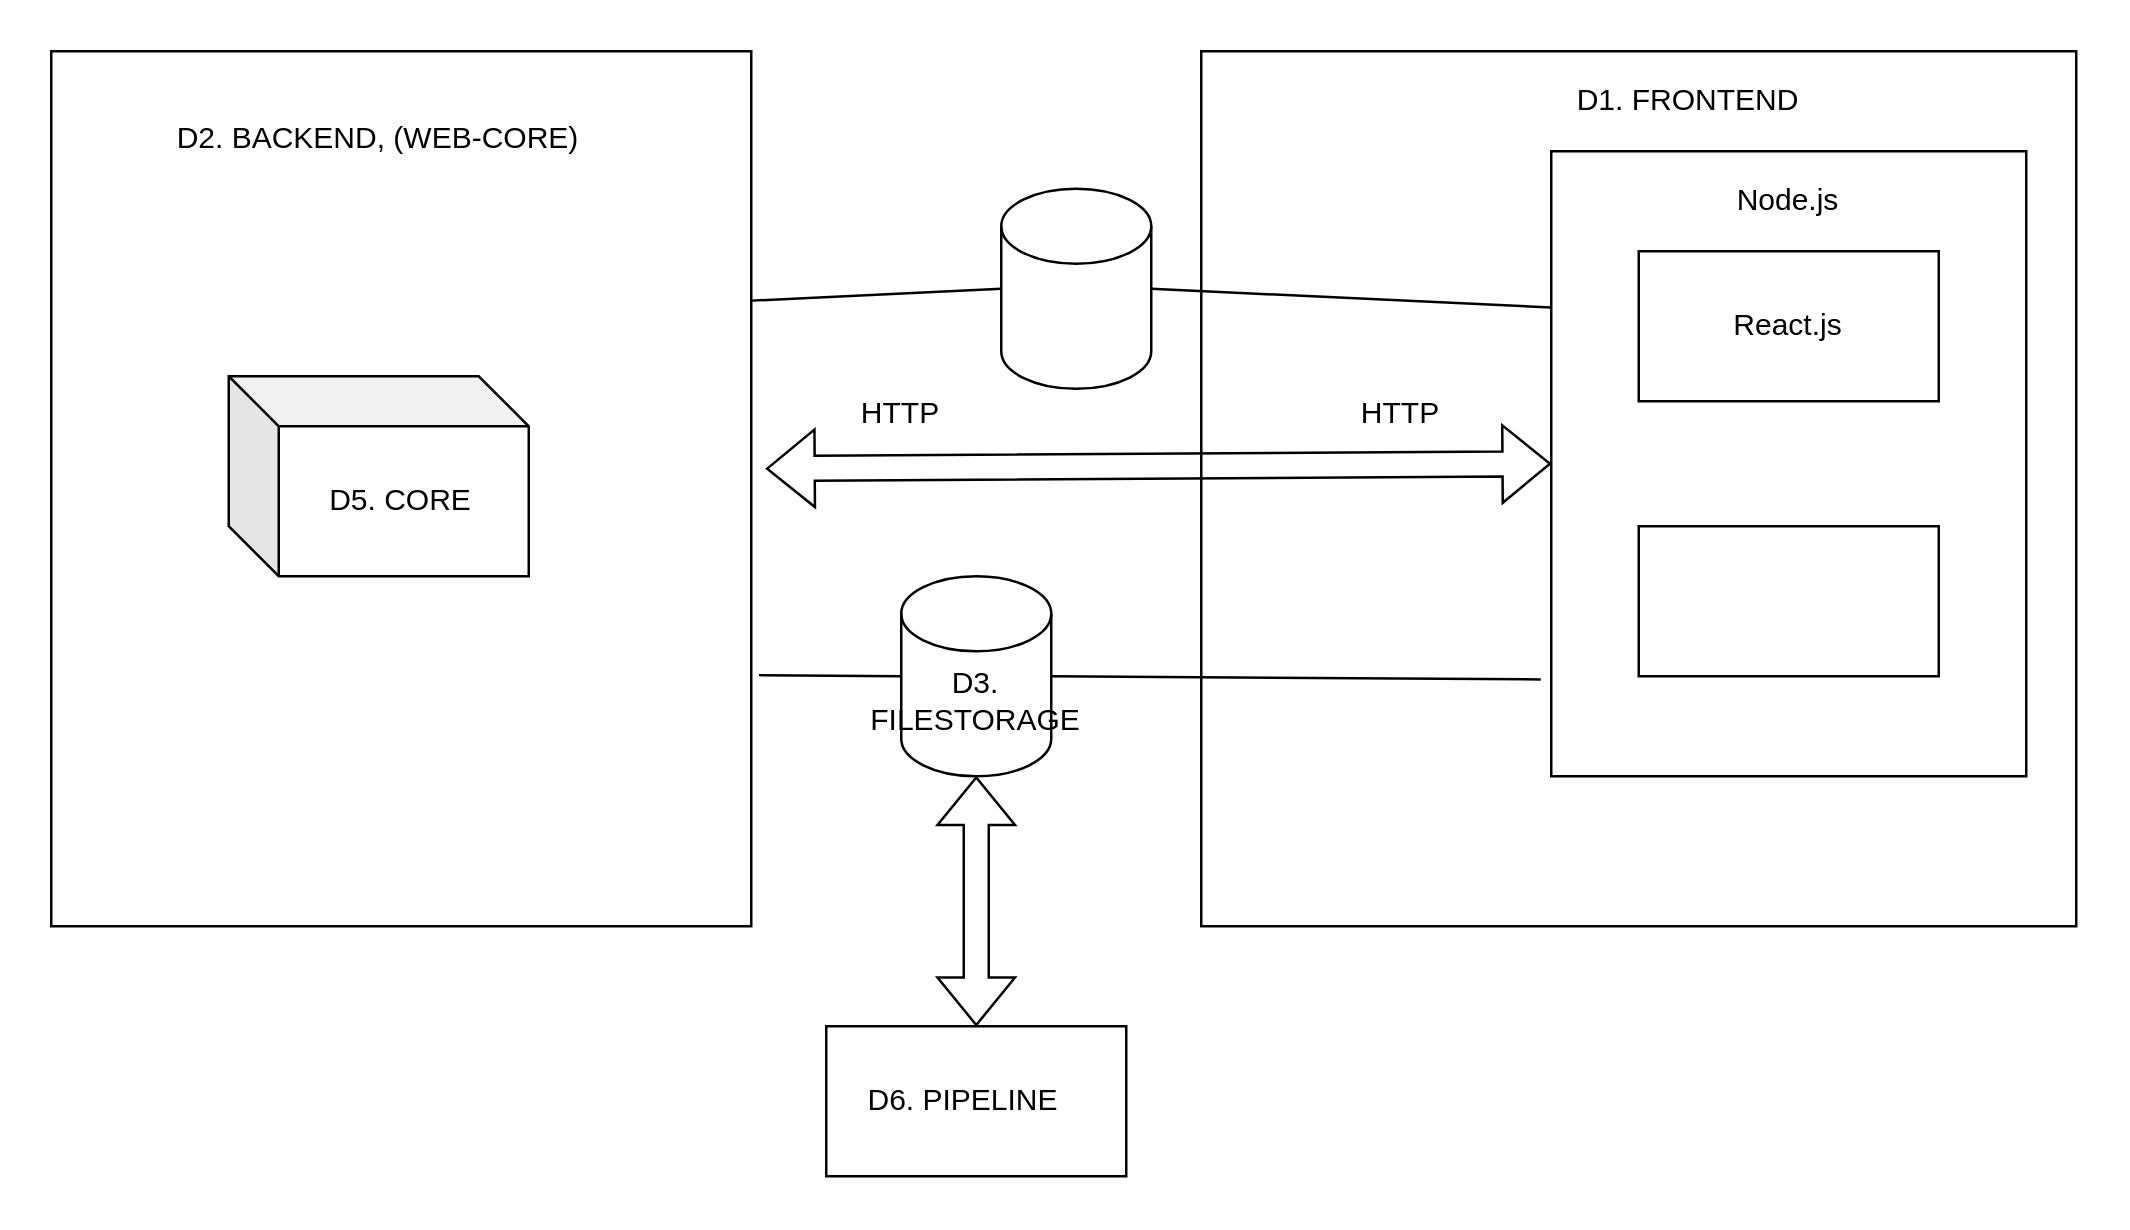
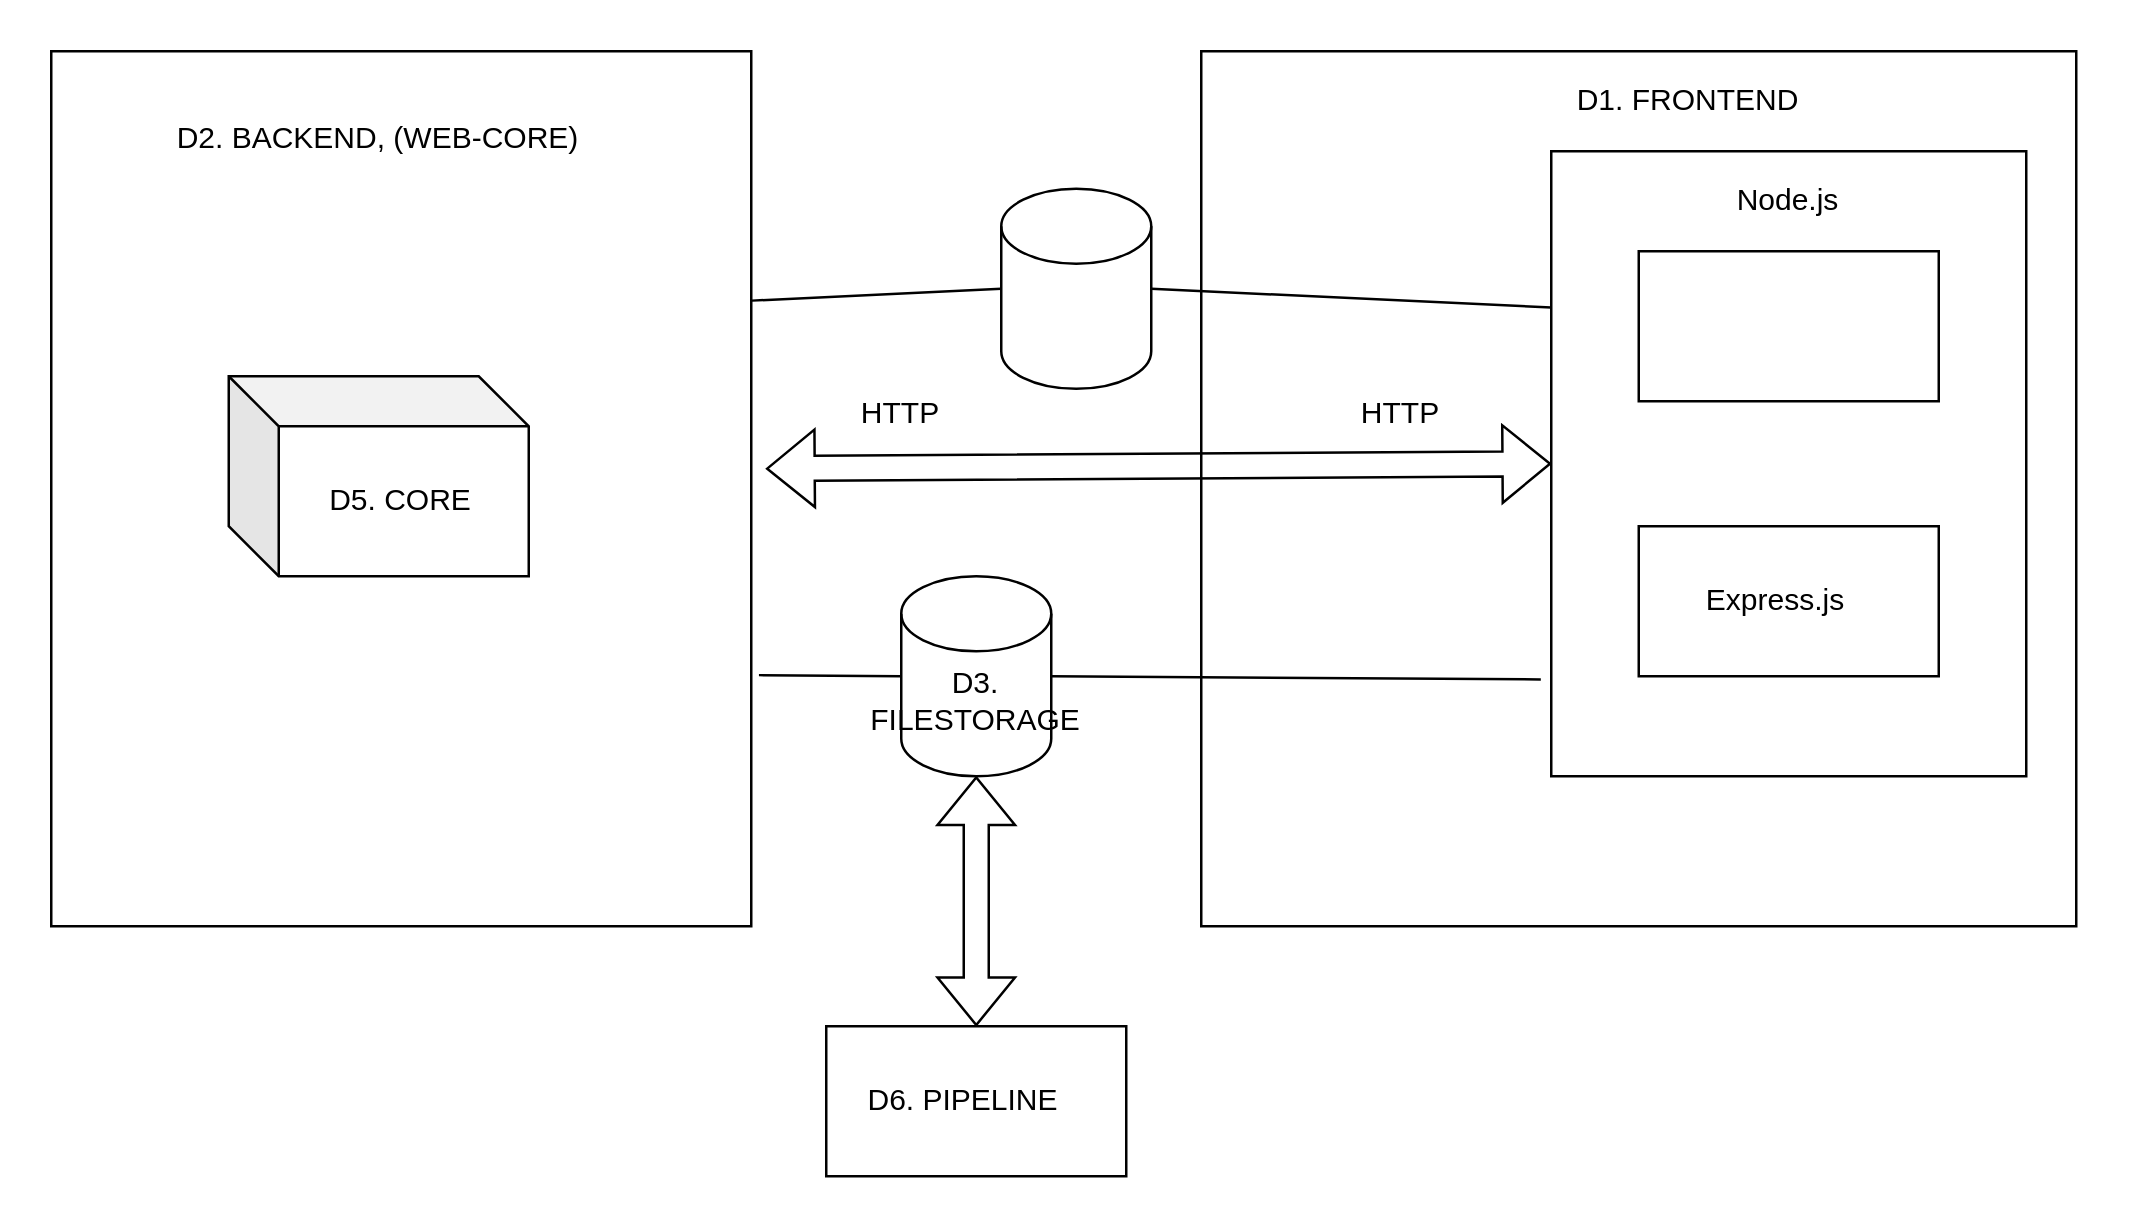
(1789, 326) -> none
none -> (1776, 601)
